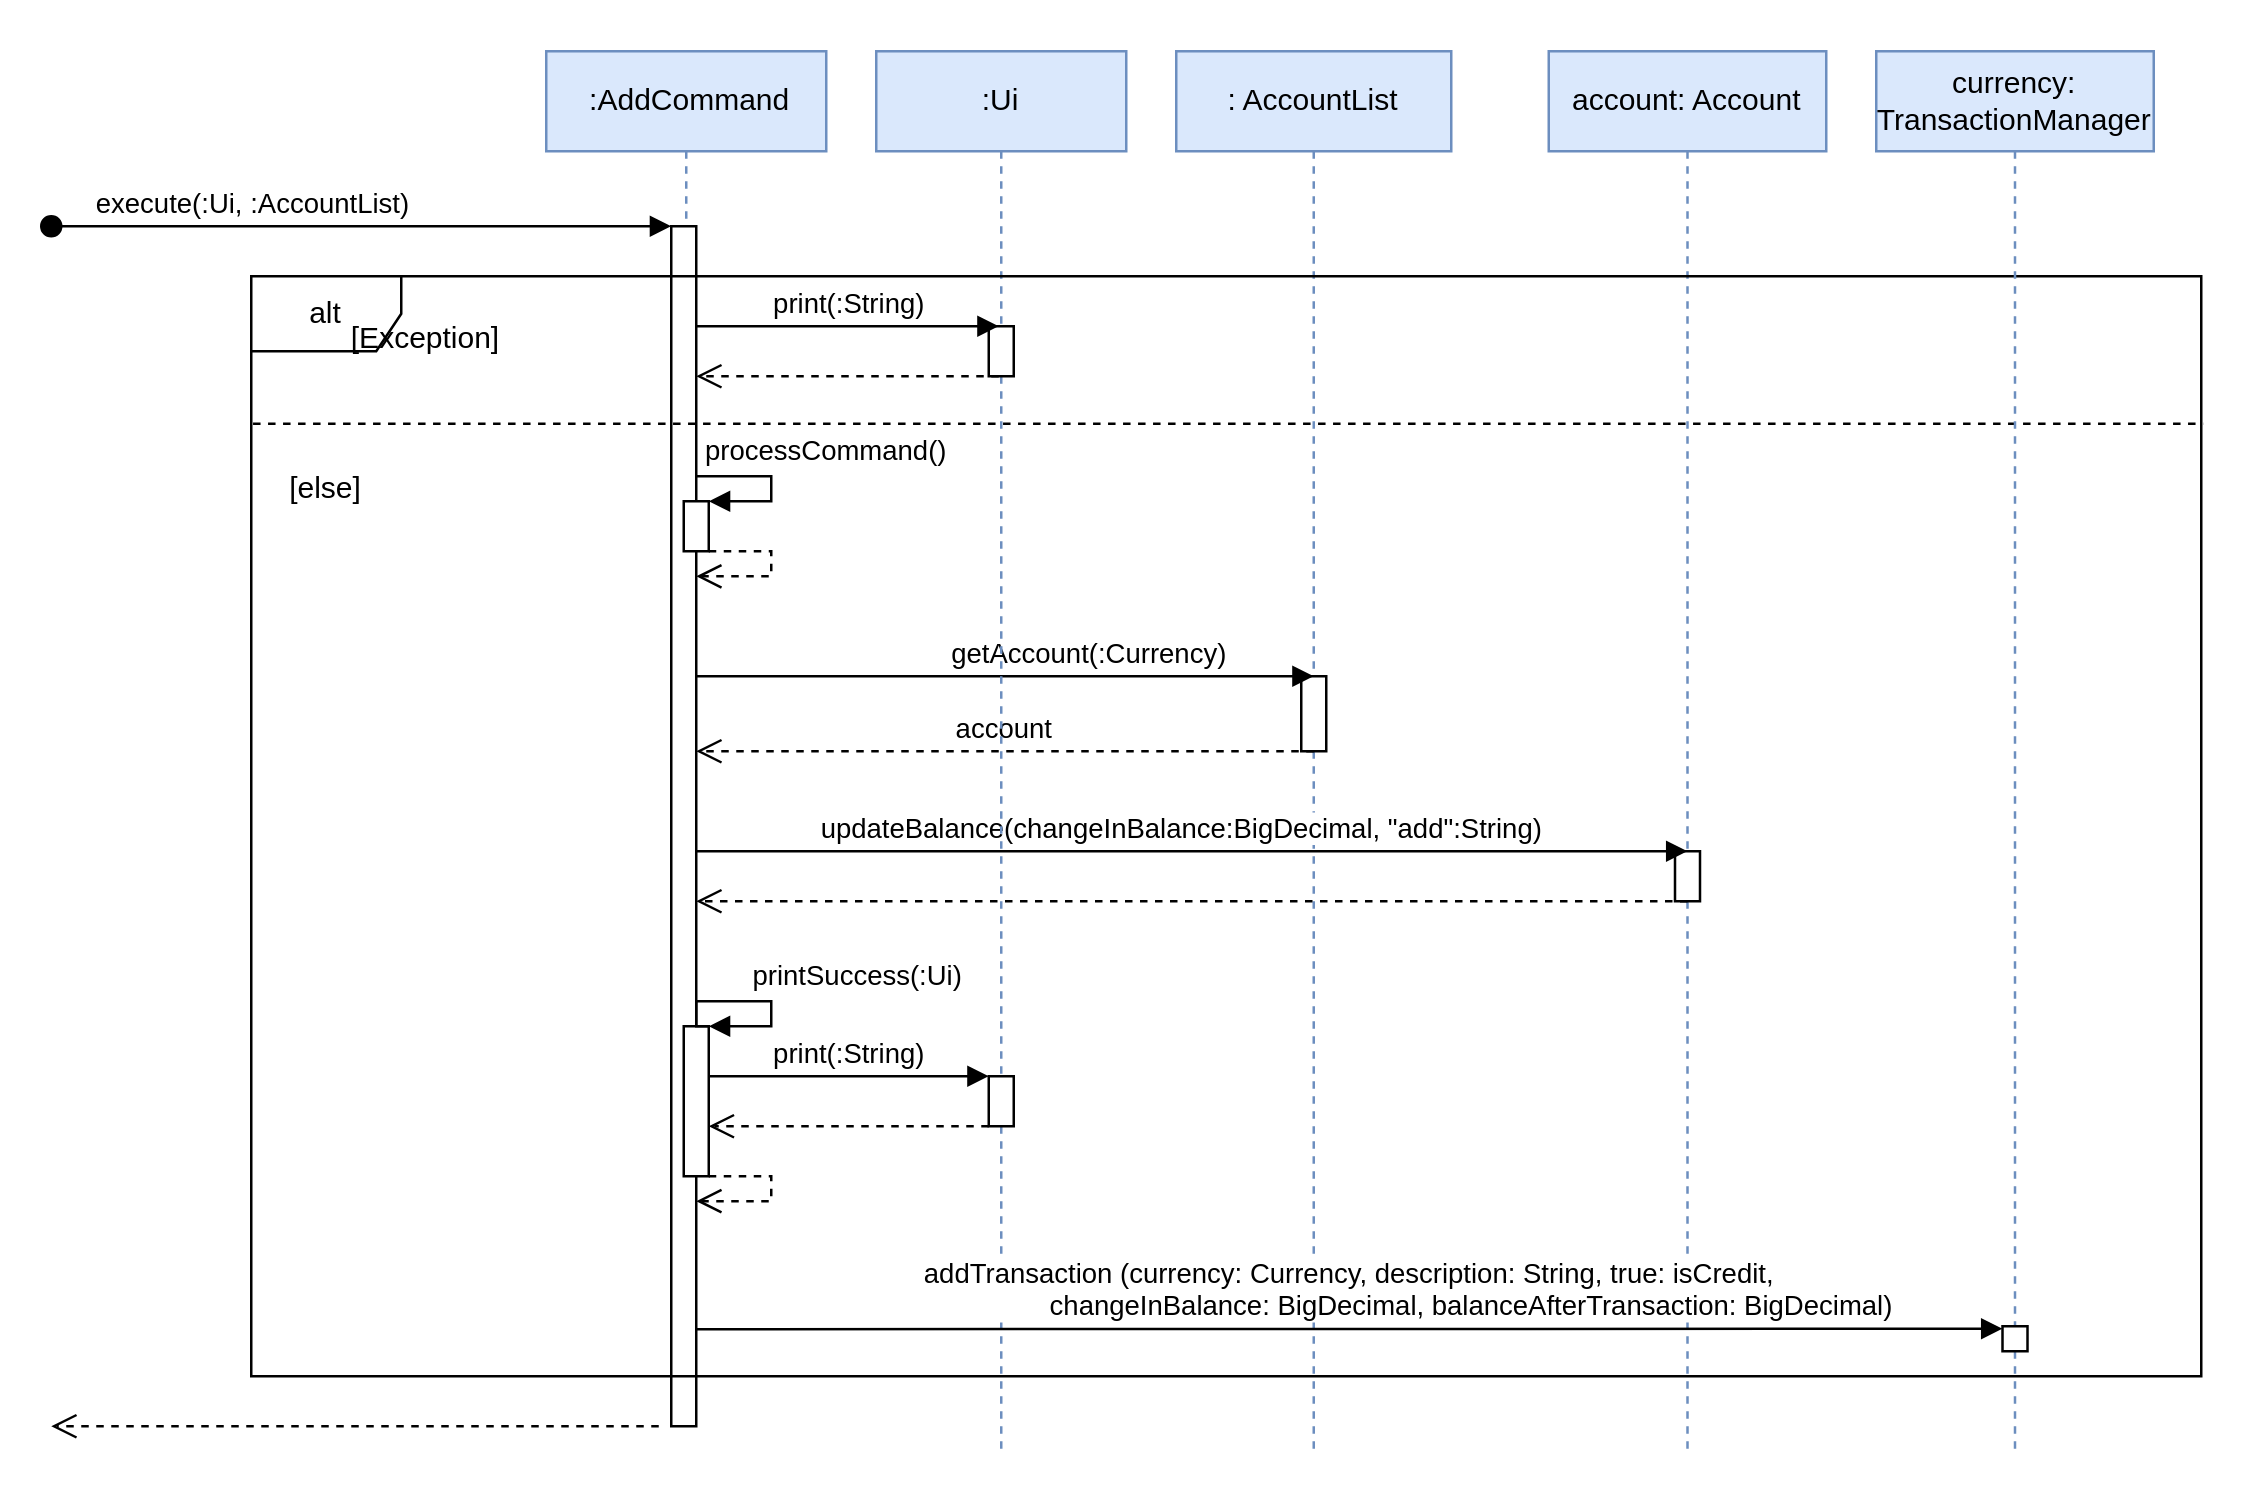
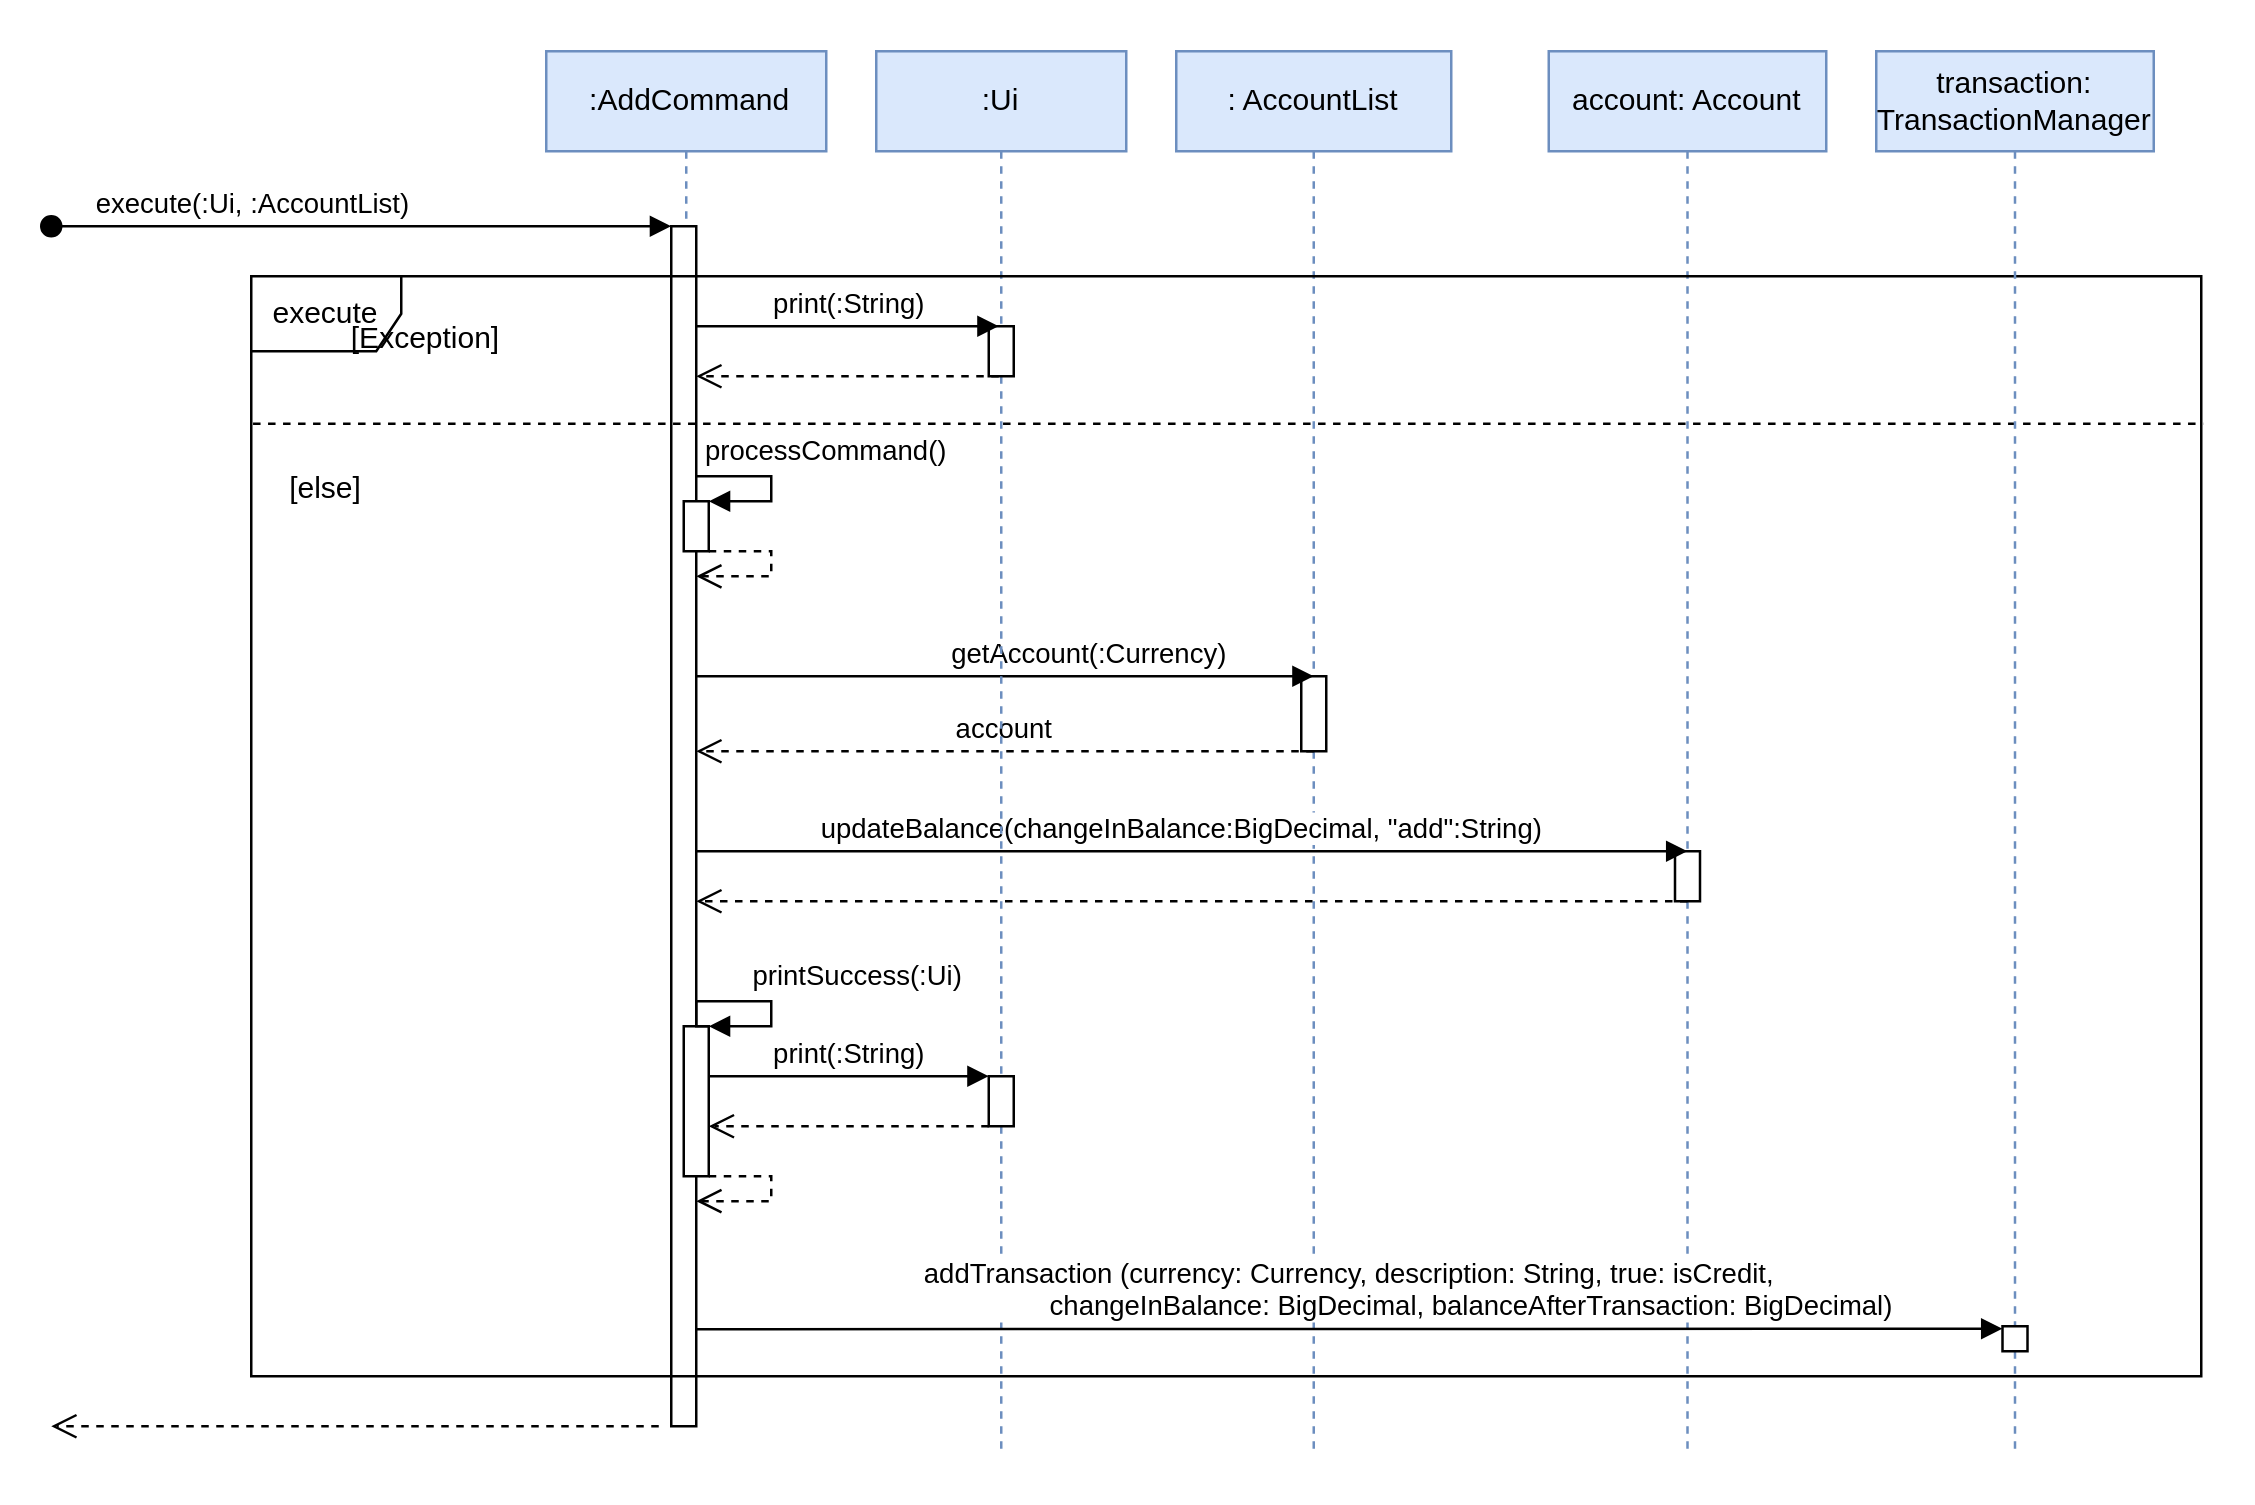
(2015, 101) -> (2015, 101)
(326, 314) -> (326, 314)
